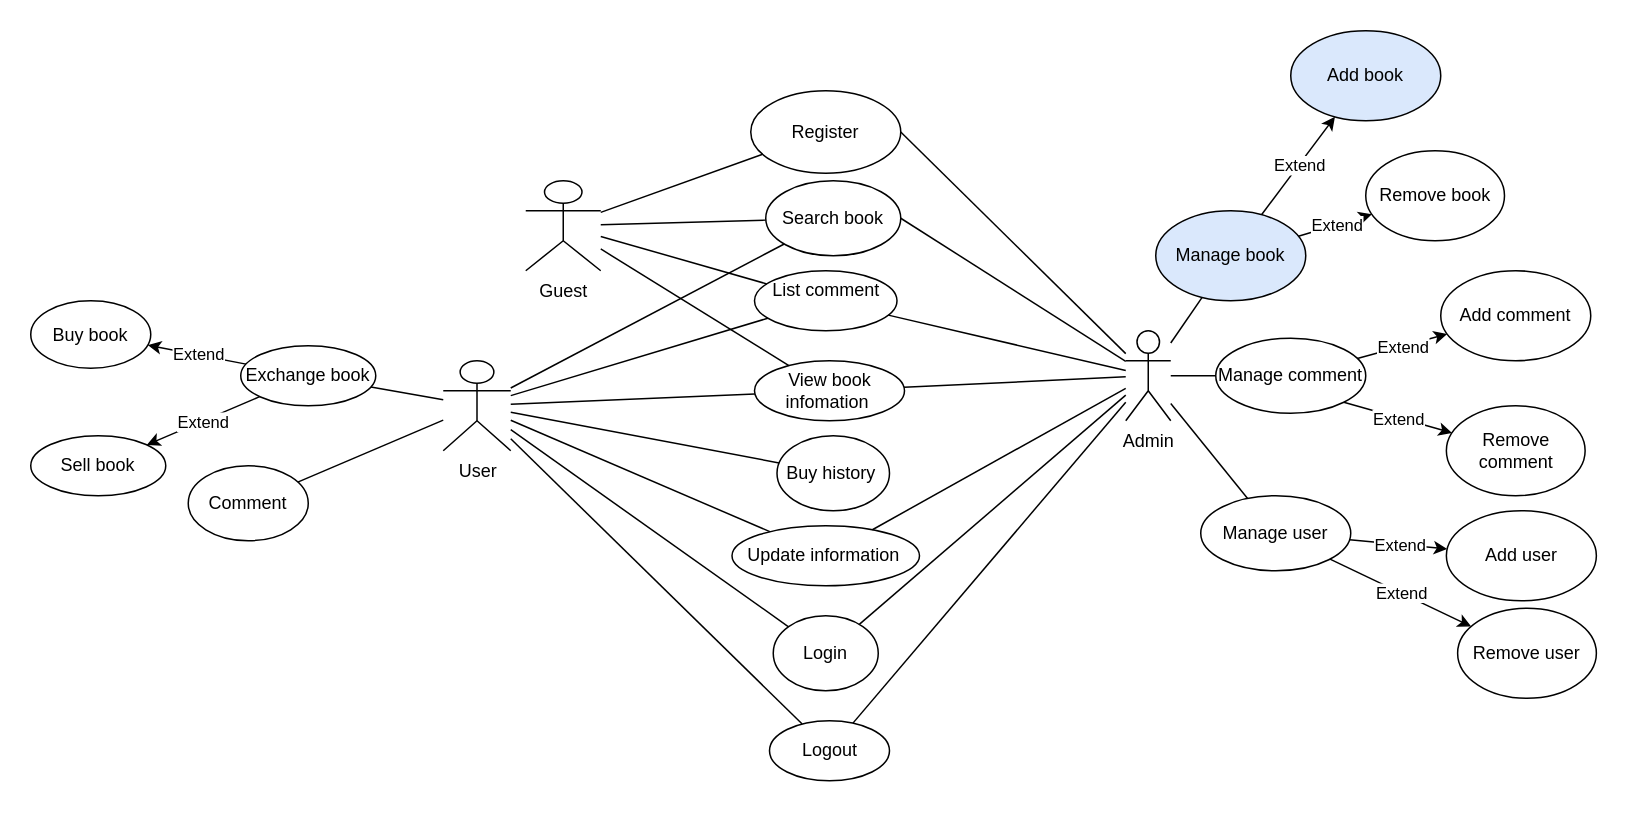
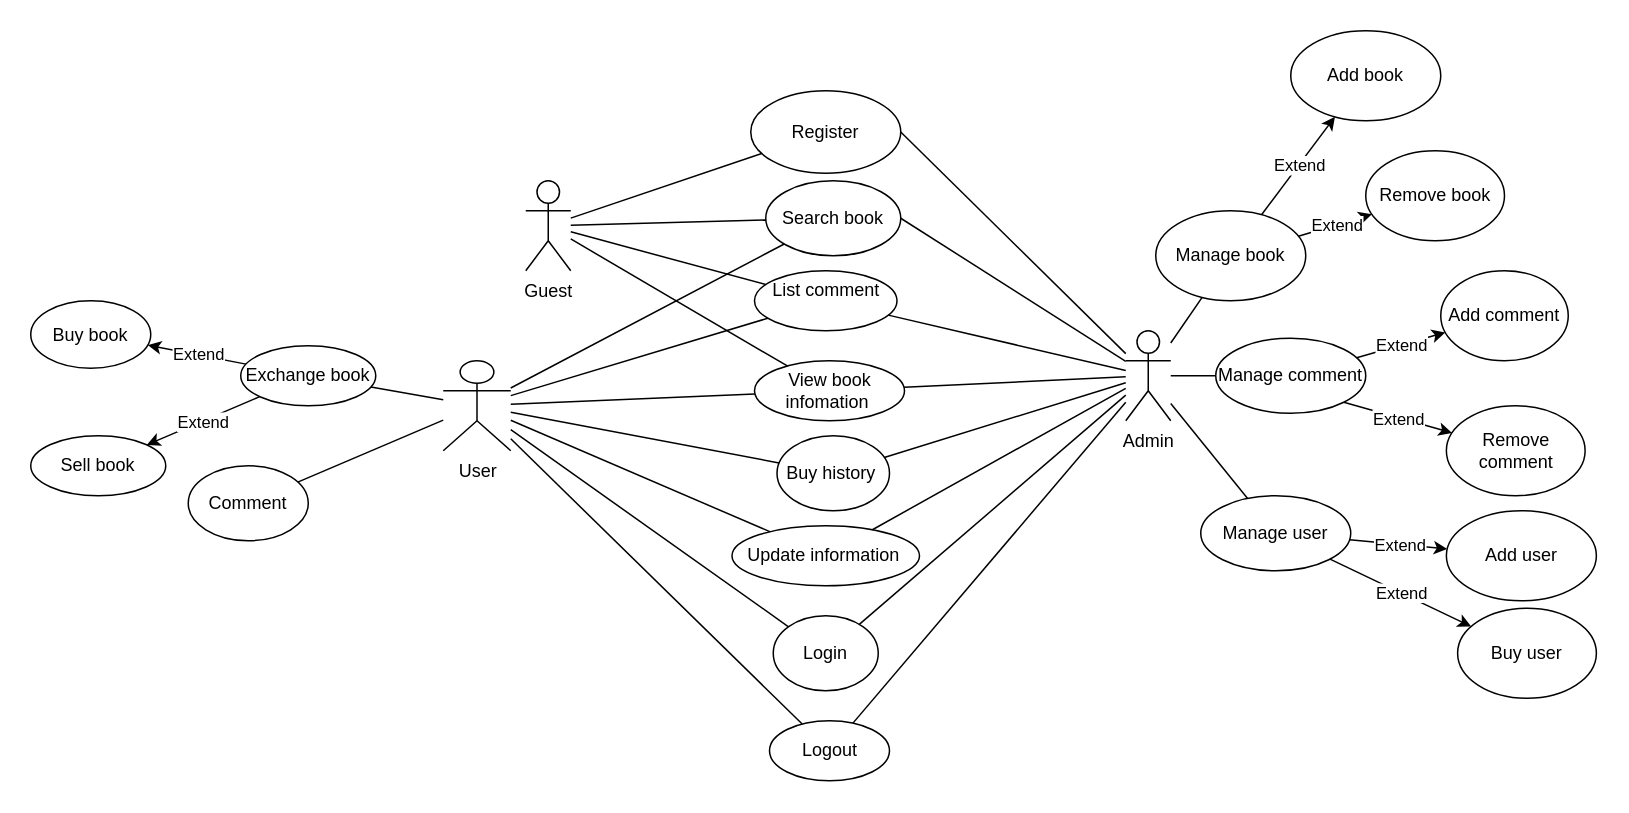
(1366, 76) -> (1366, 76)
(563, 226) -> (548, 226)
(1231, 256) -> (1231, 256)
(1516, 316) -> (1505, 316)
none -> (1005, 420)
(1527, 653) -> (1527, 653)
